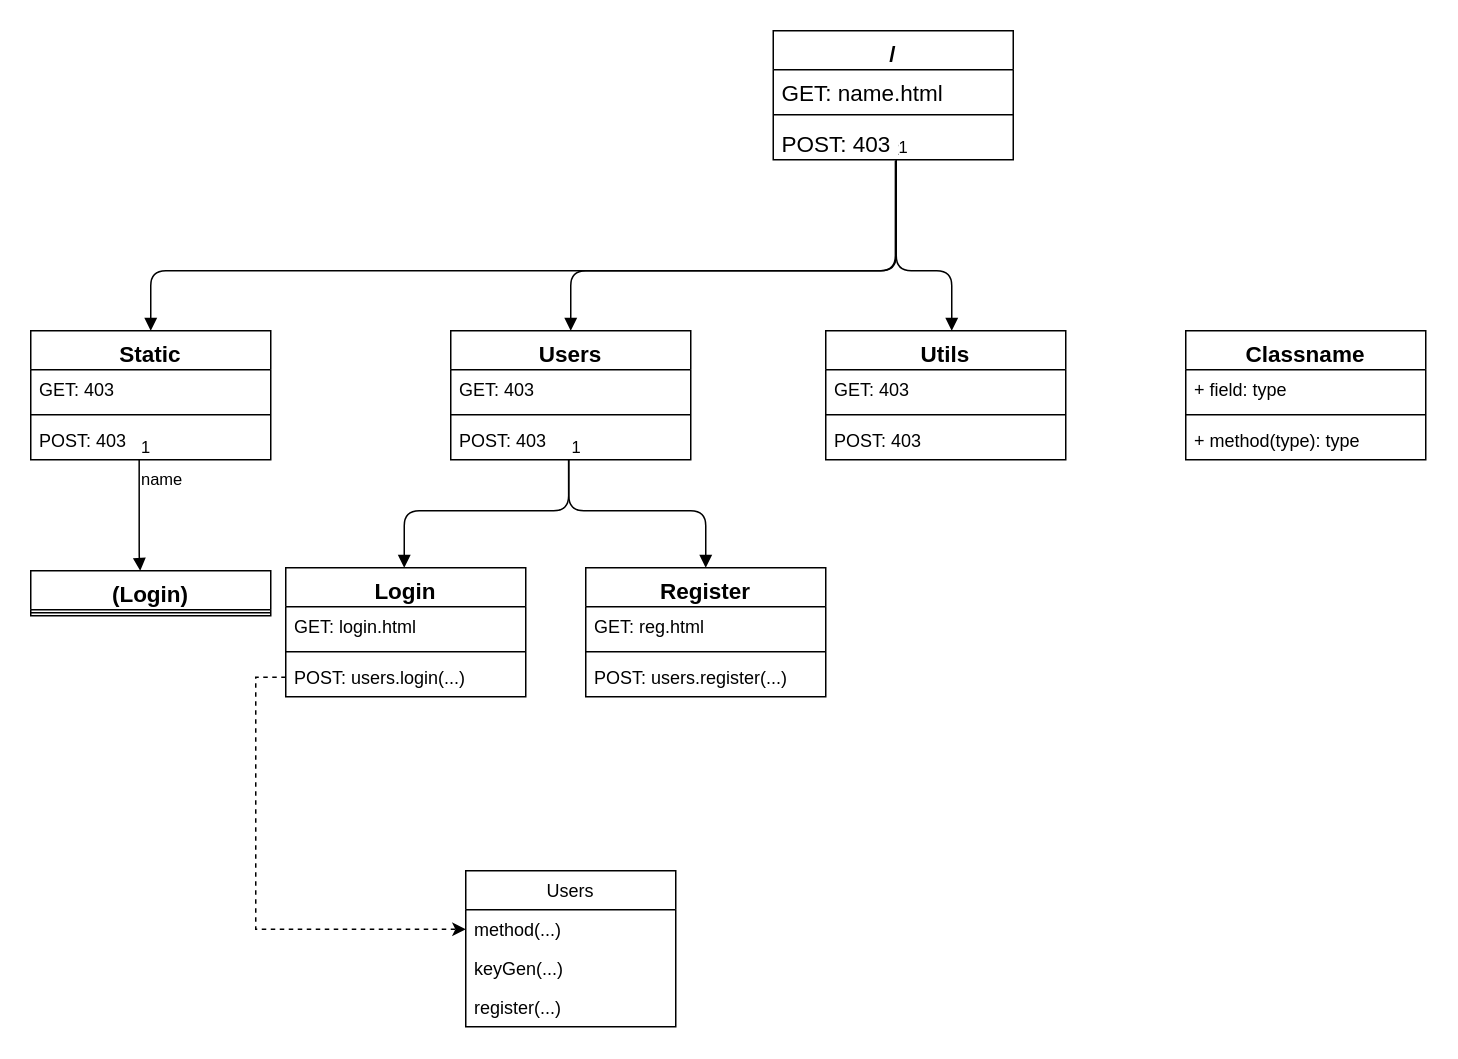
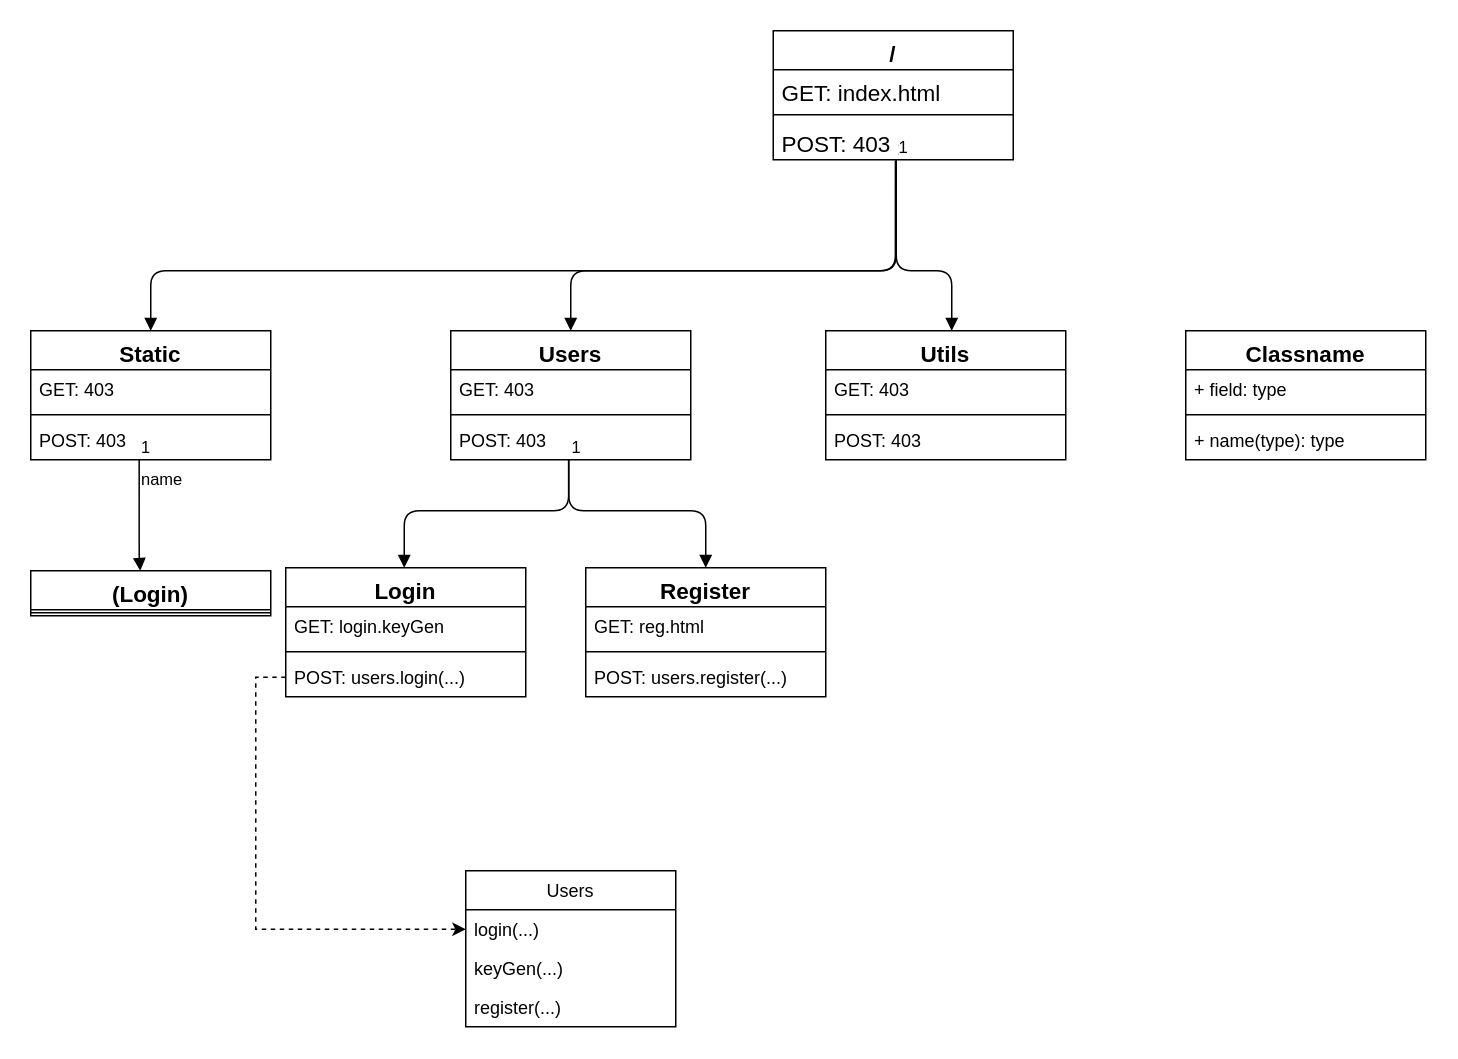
(858, 93) -> (861, 93)
(1288, 441) -> (1278, 441)
(356, 627) -> (368, 627)
(522, 930) -> (513, 930)
